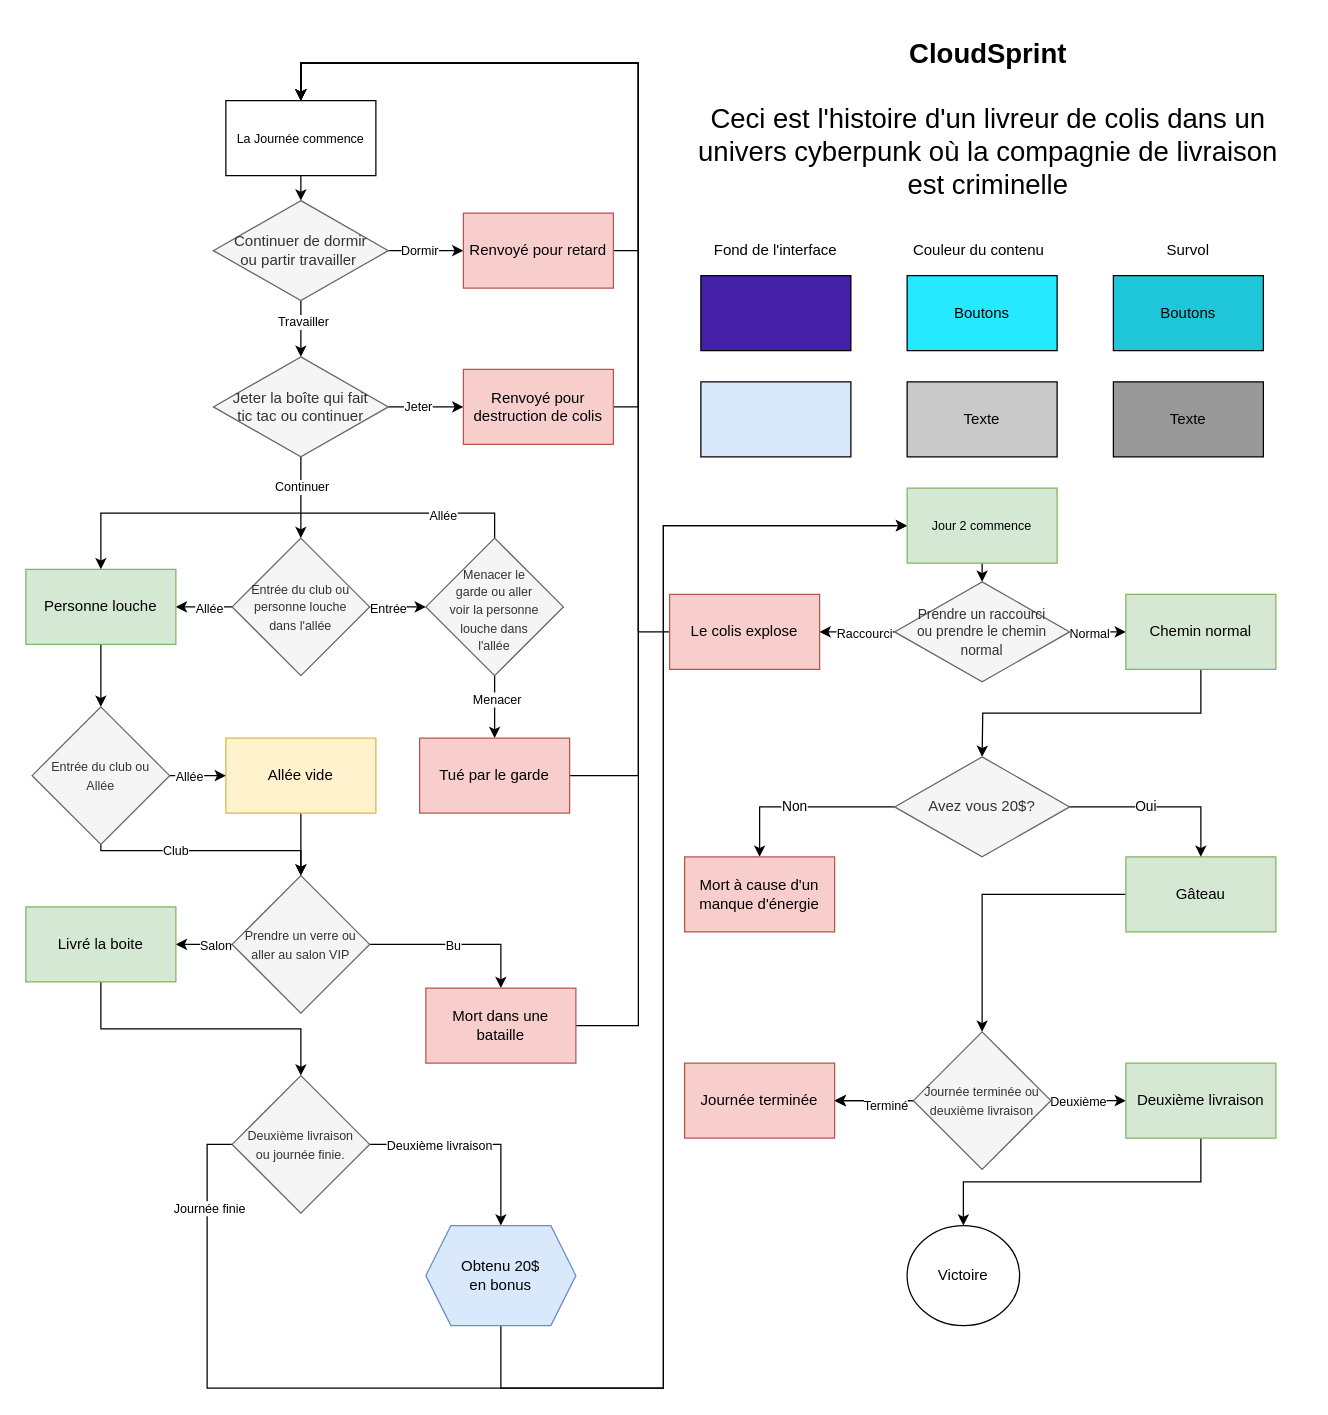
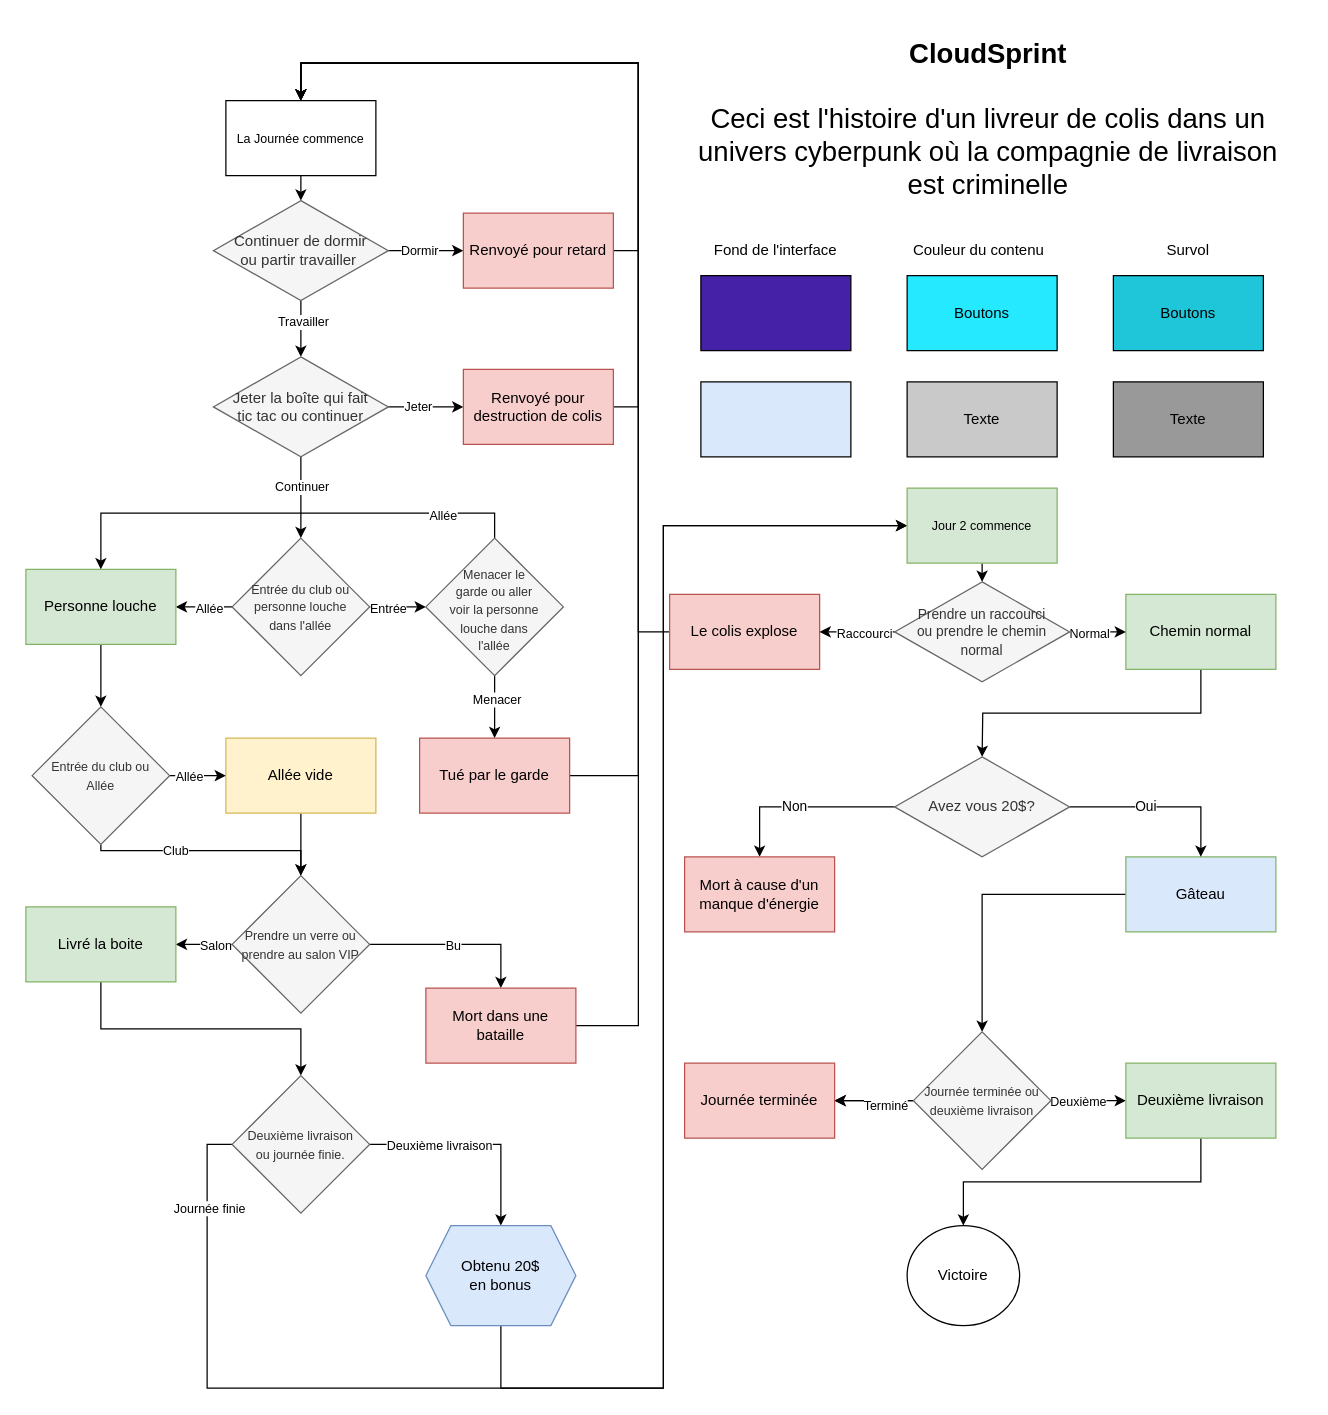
(1201, 894) -> (1201, 894)
(301, 944) -> (301, 944)
